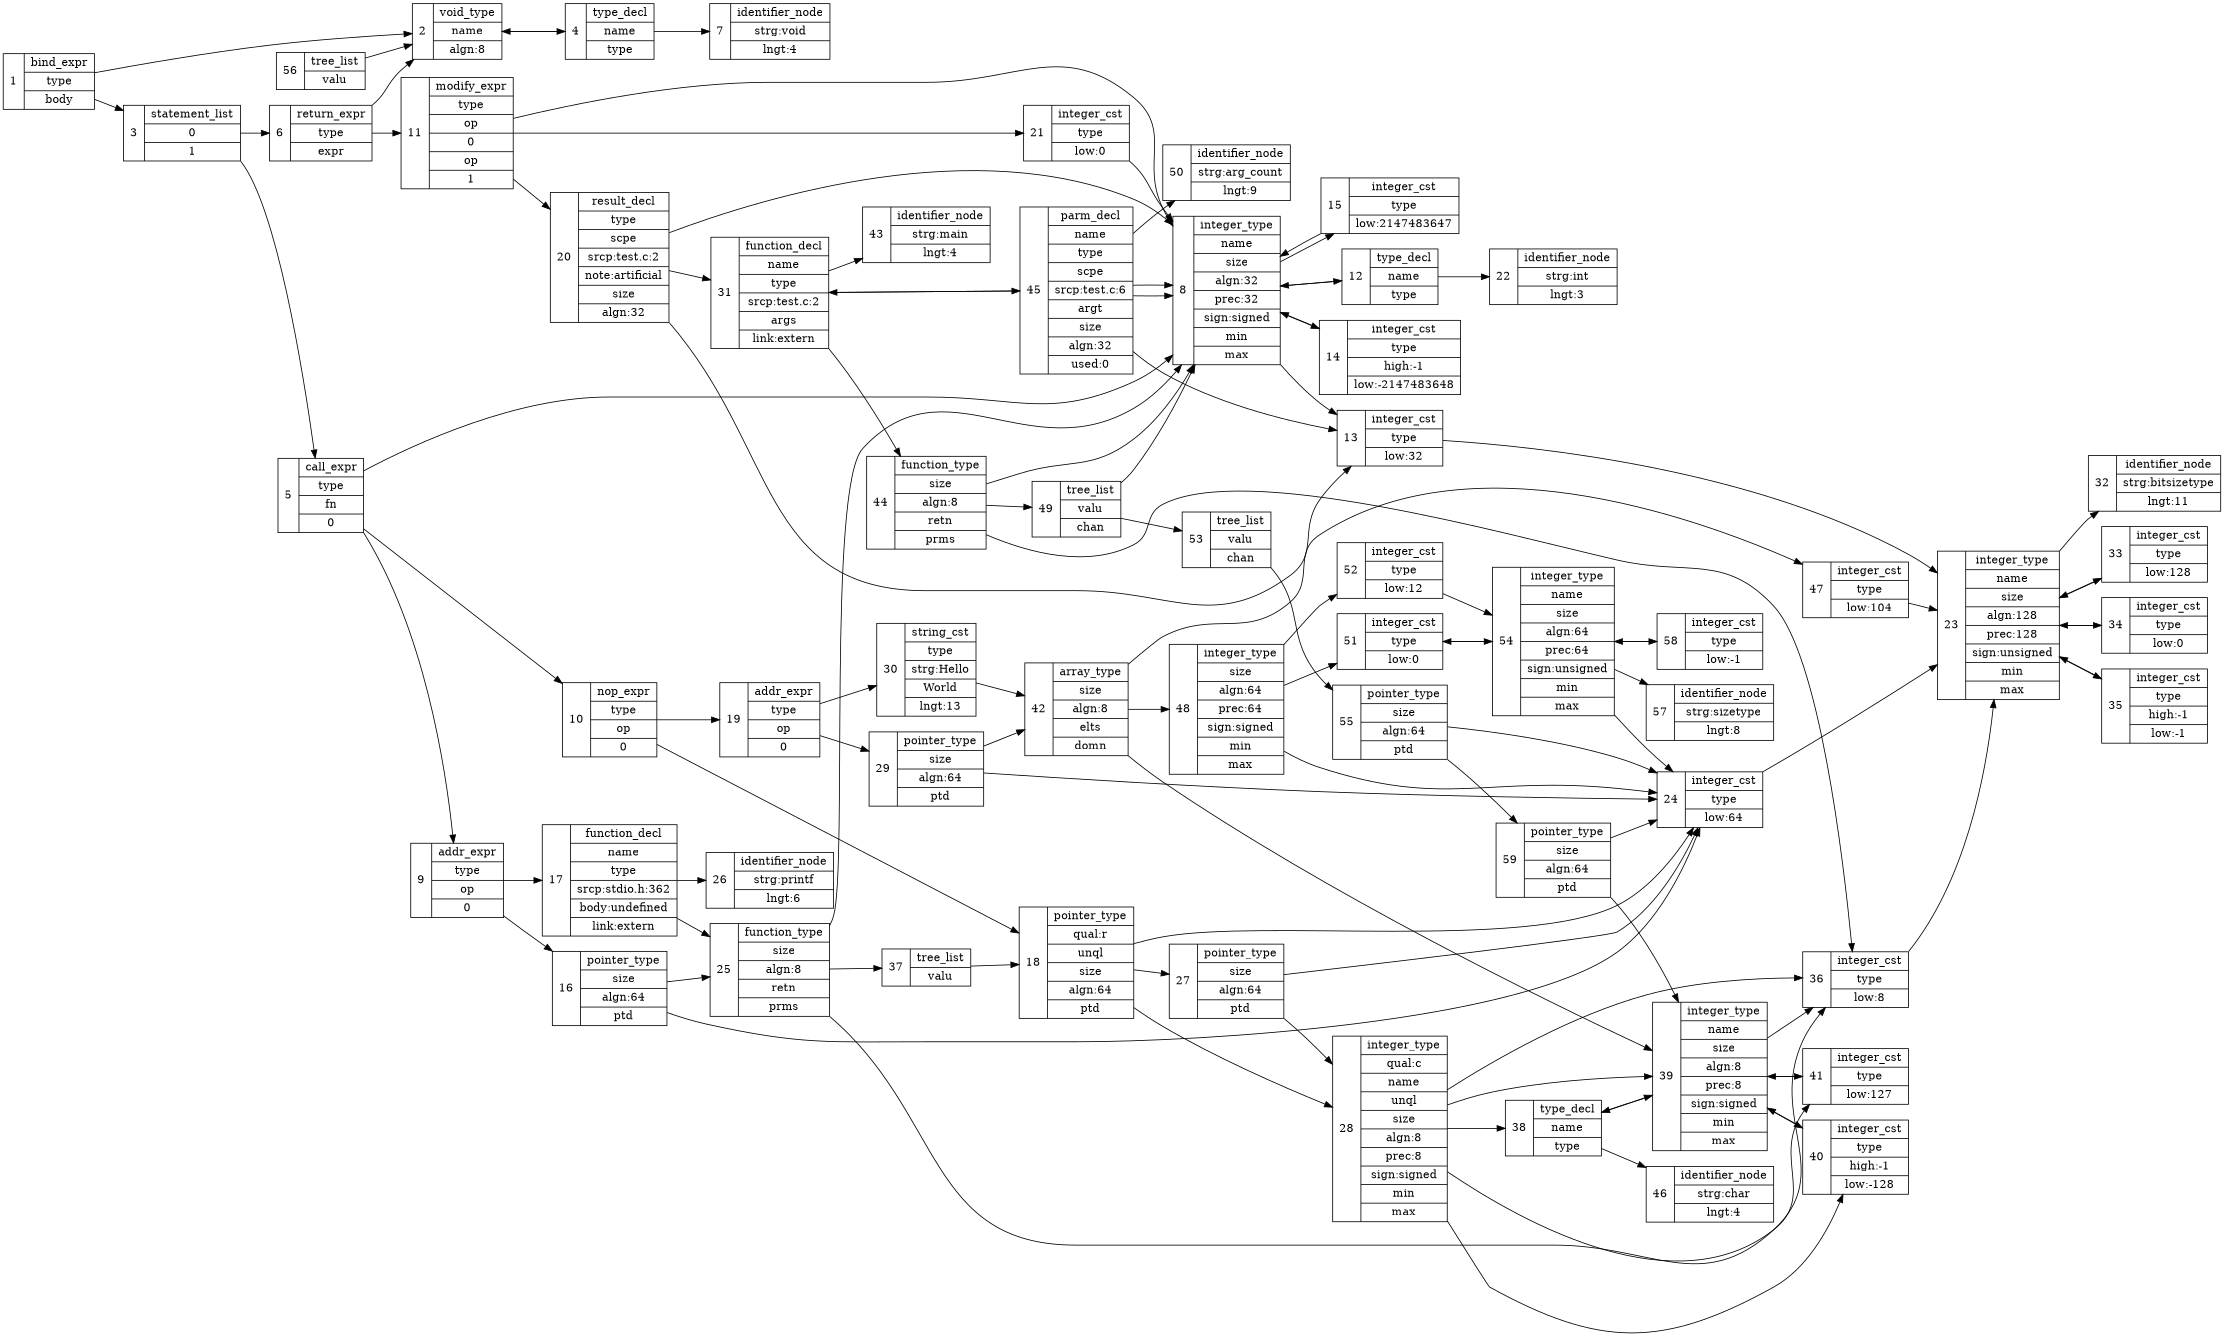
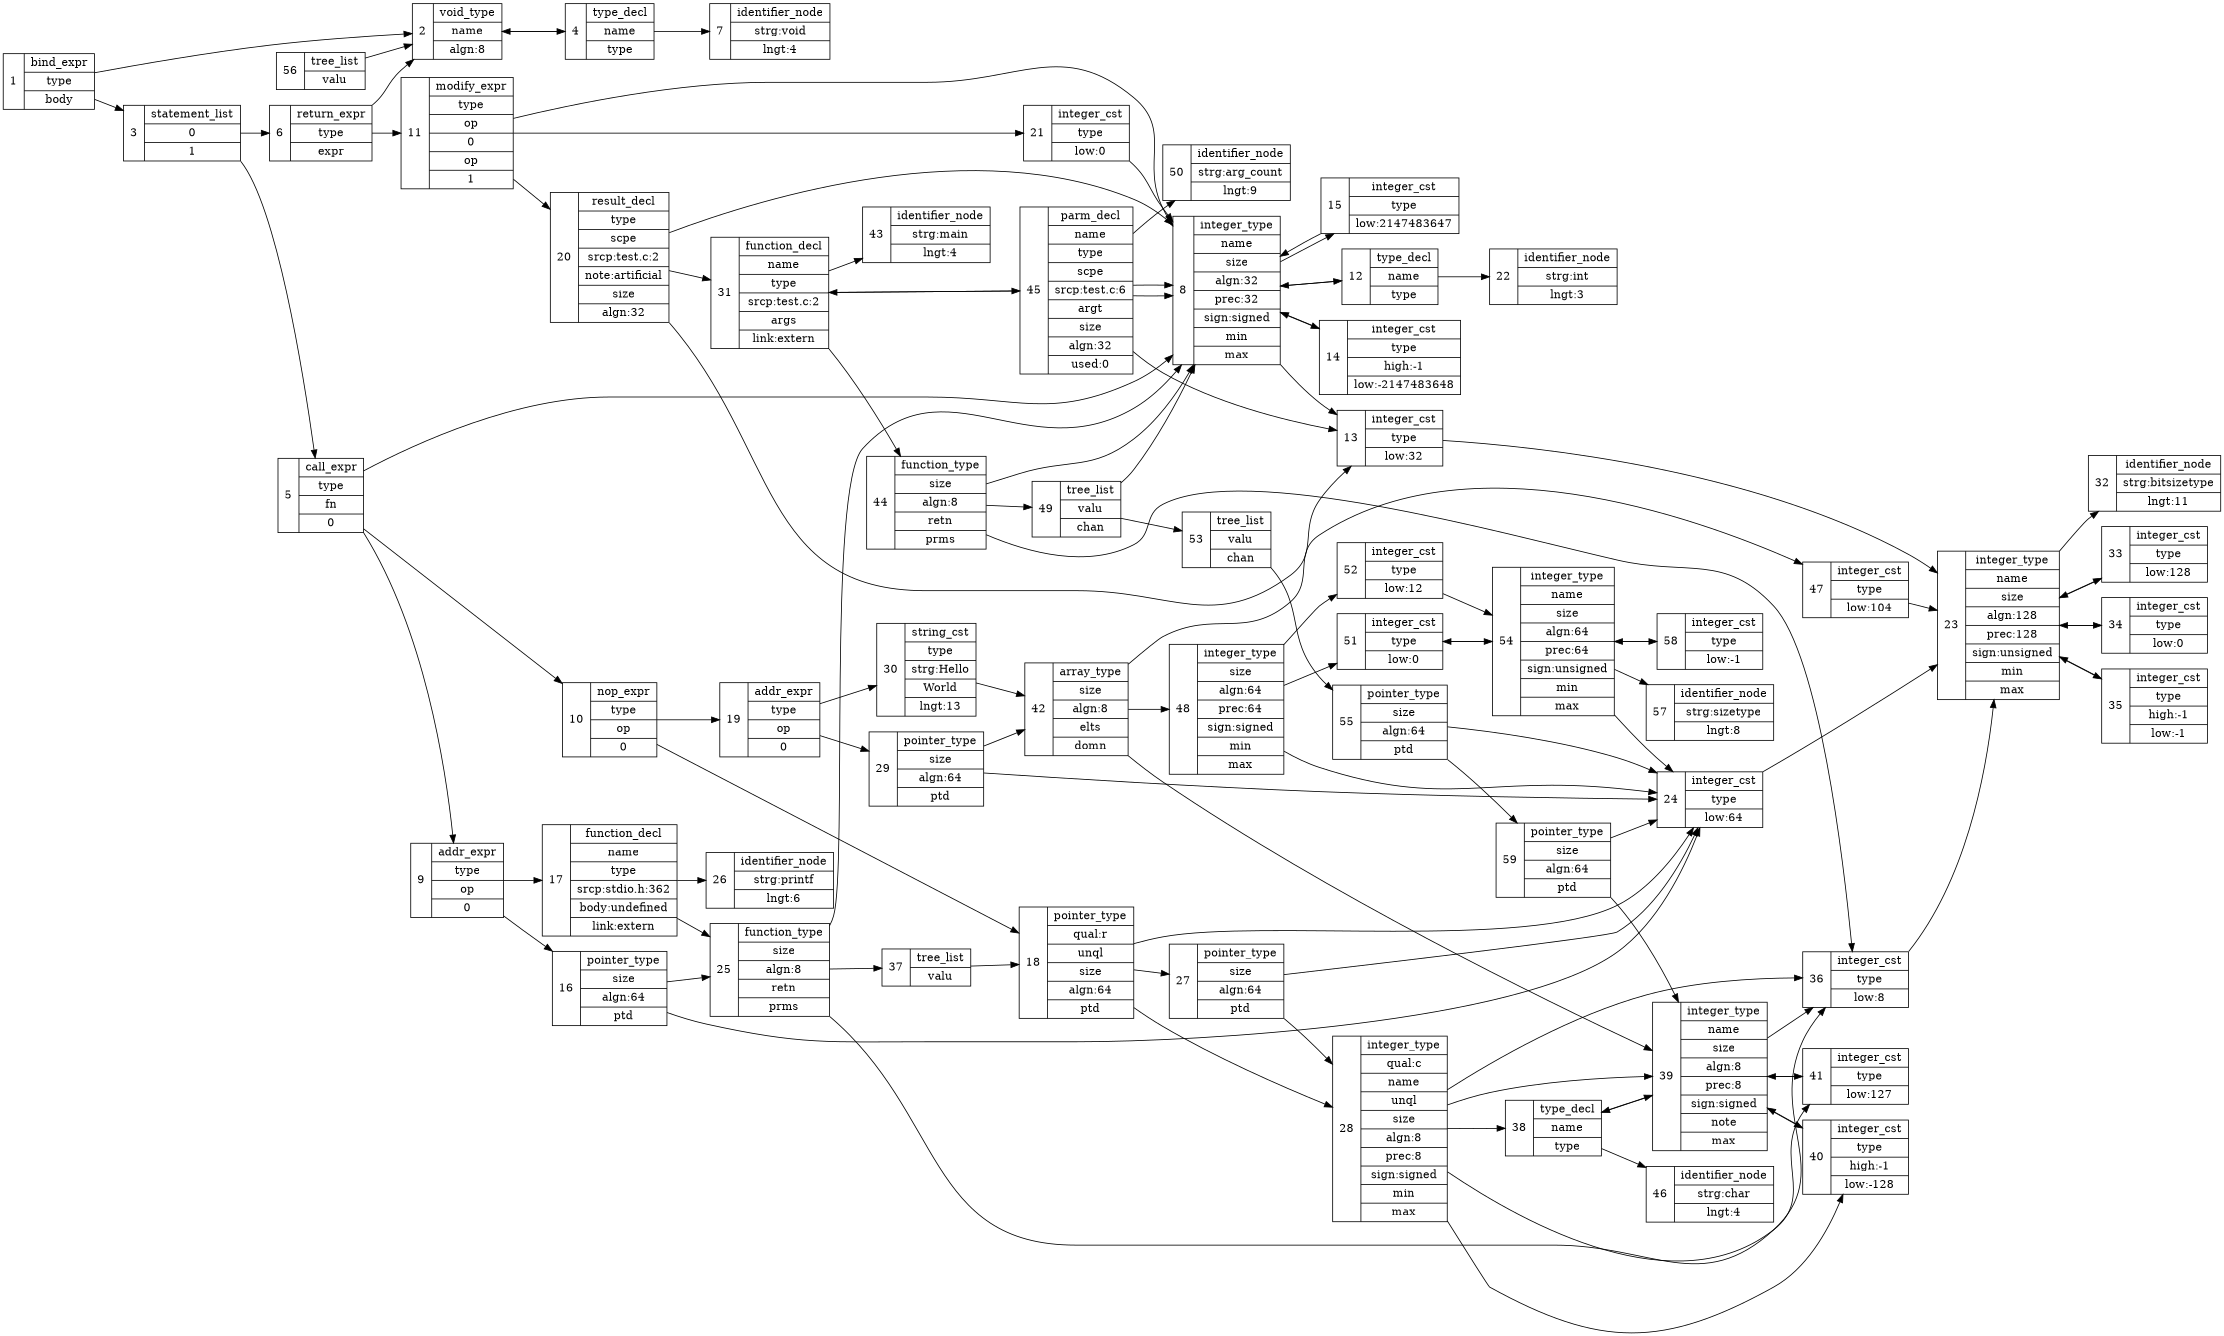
(1724, 1122) -> (1724, 1122)
